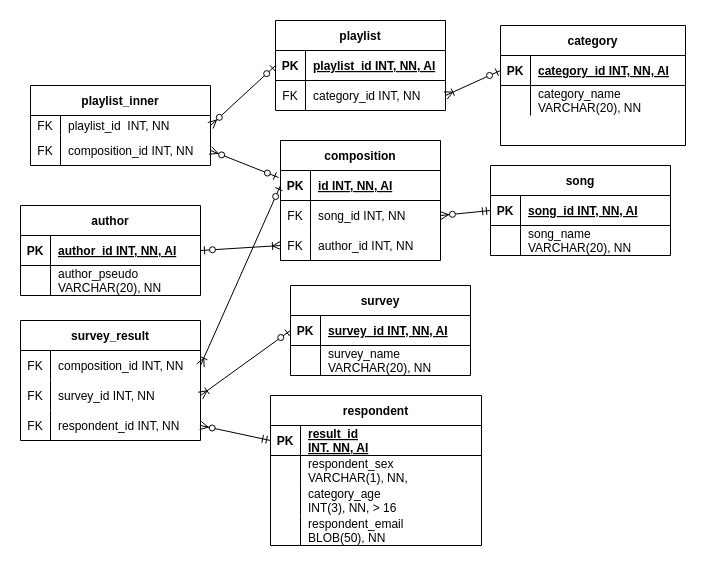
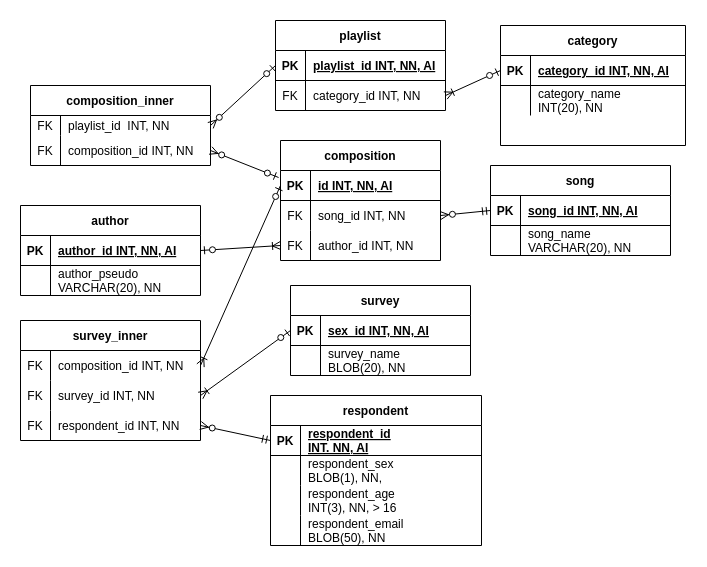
(582, 94) -> (582, 94)
(120, 101) -> (120, 101)
(389, 331) -> (379, 331)
(110, 336) -> (110, 336)
(365, 354) -> (365, 354)
(335, 434) -> (350, 434)
(355, 464) -> (355, 464)
(348, 494) -> (355, 494)
